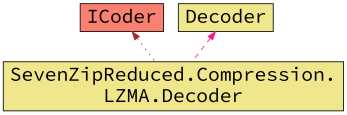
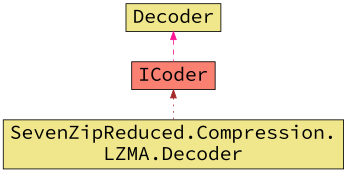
(201, 50) -> (173, 51)
